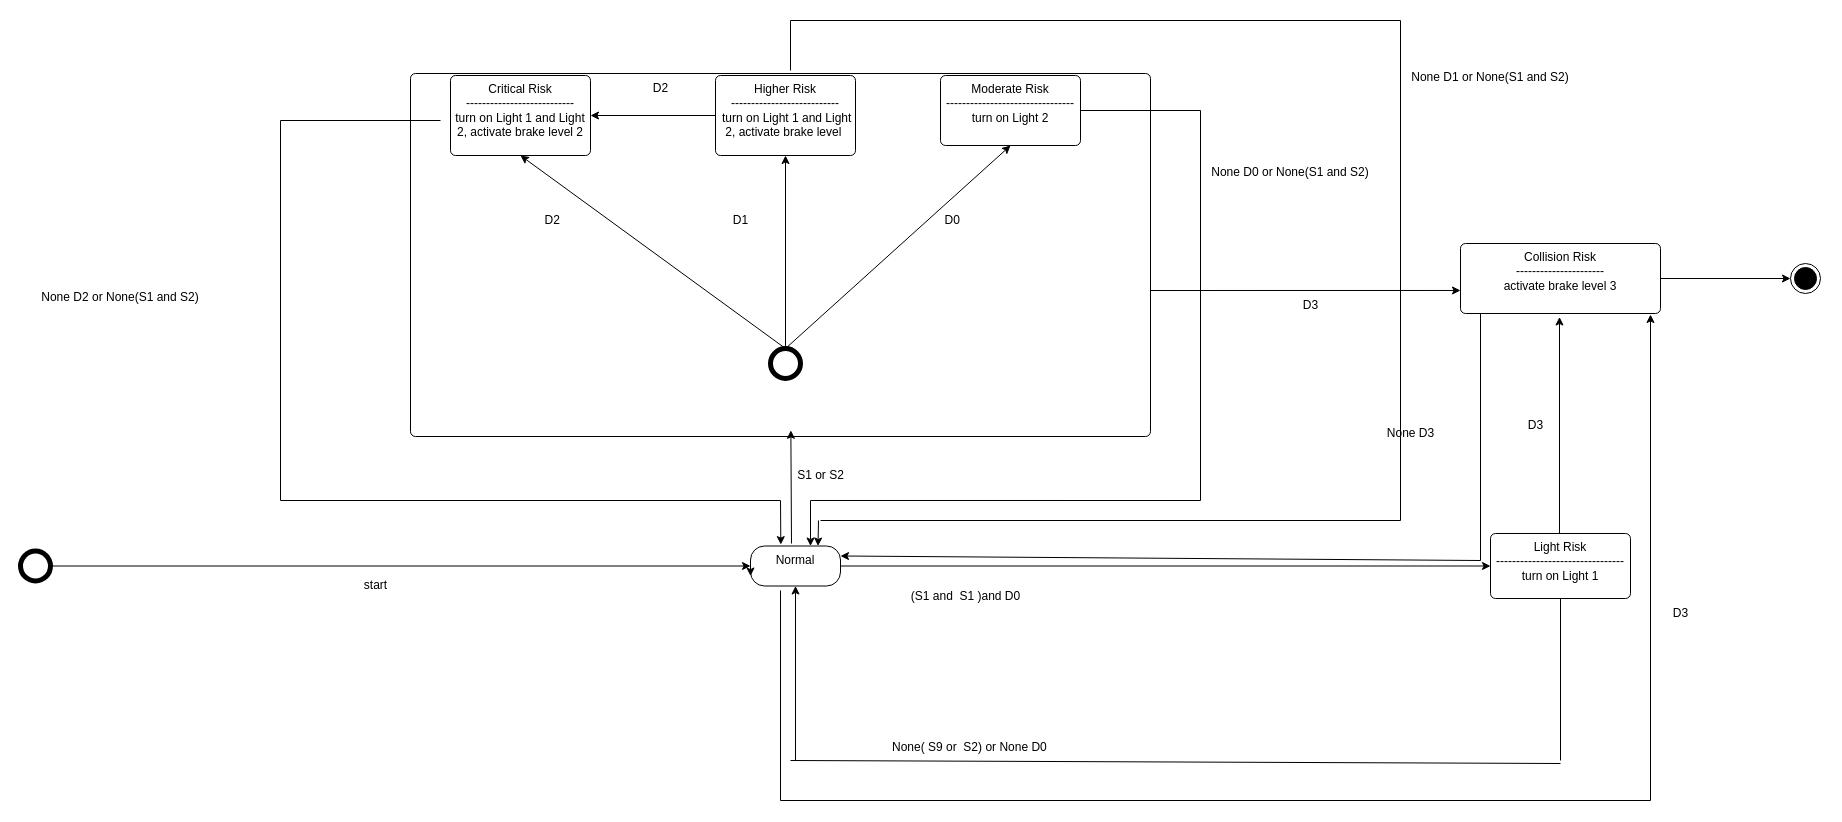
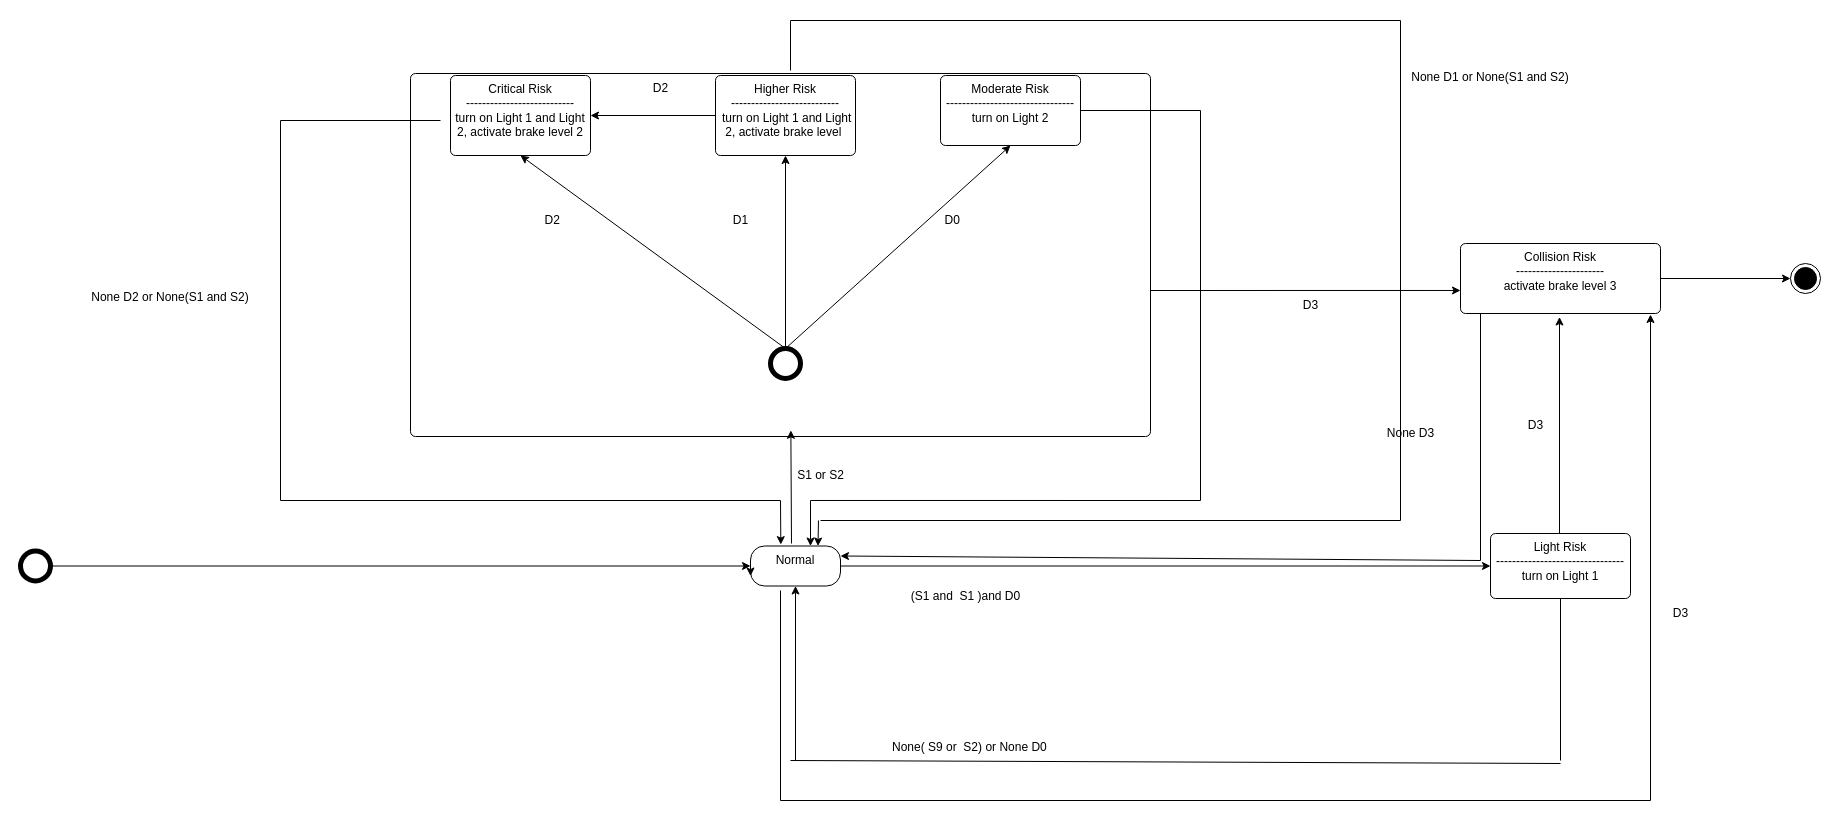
(1291, 172) -> none
(121, 297) -> (171, 297)
(376, 586) -> none
